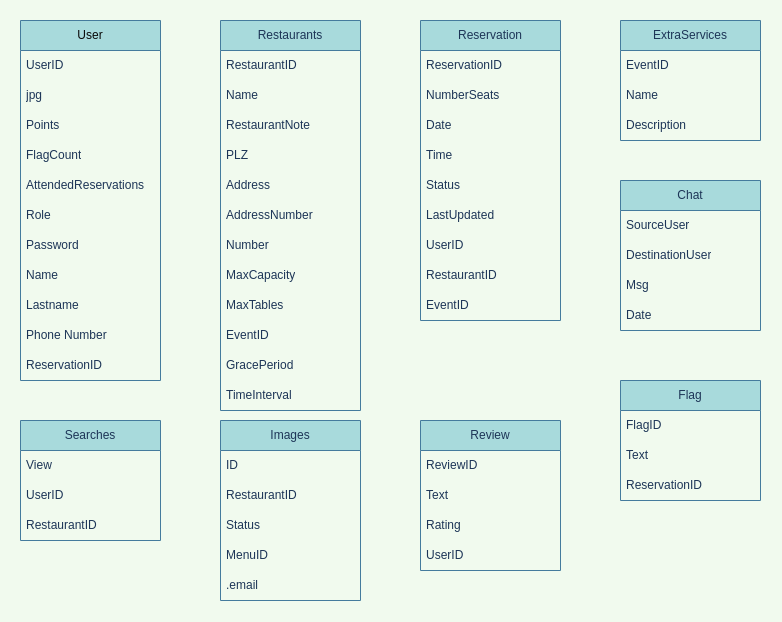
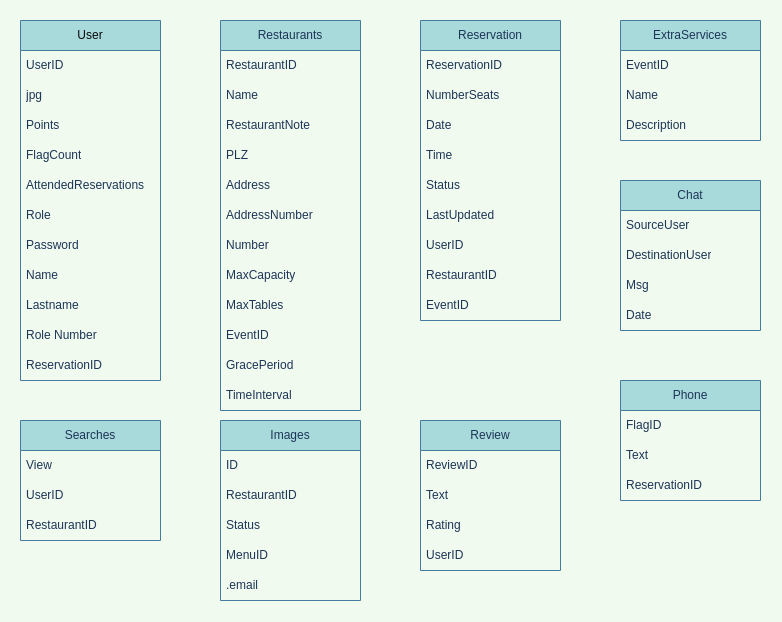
(65, 336) -> (60, 336)
(691, 396) -> (691, 396)
